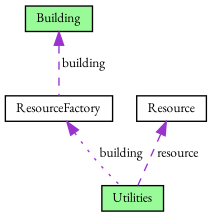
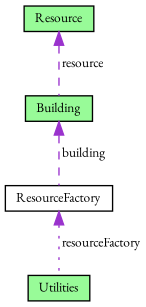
(172, 109) -> (59, 19)
(120, 153) -> (100, 243)
(149, 160) -> (59, 71)
